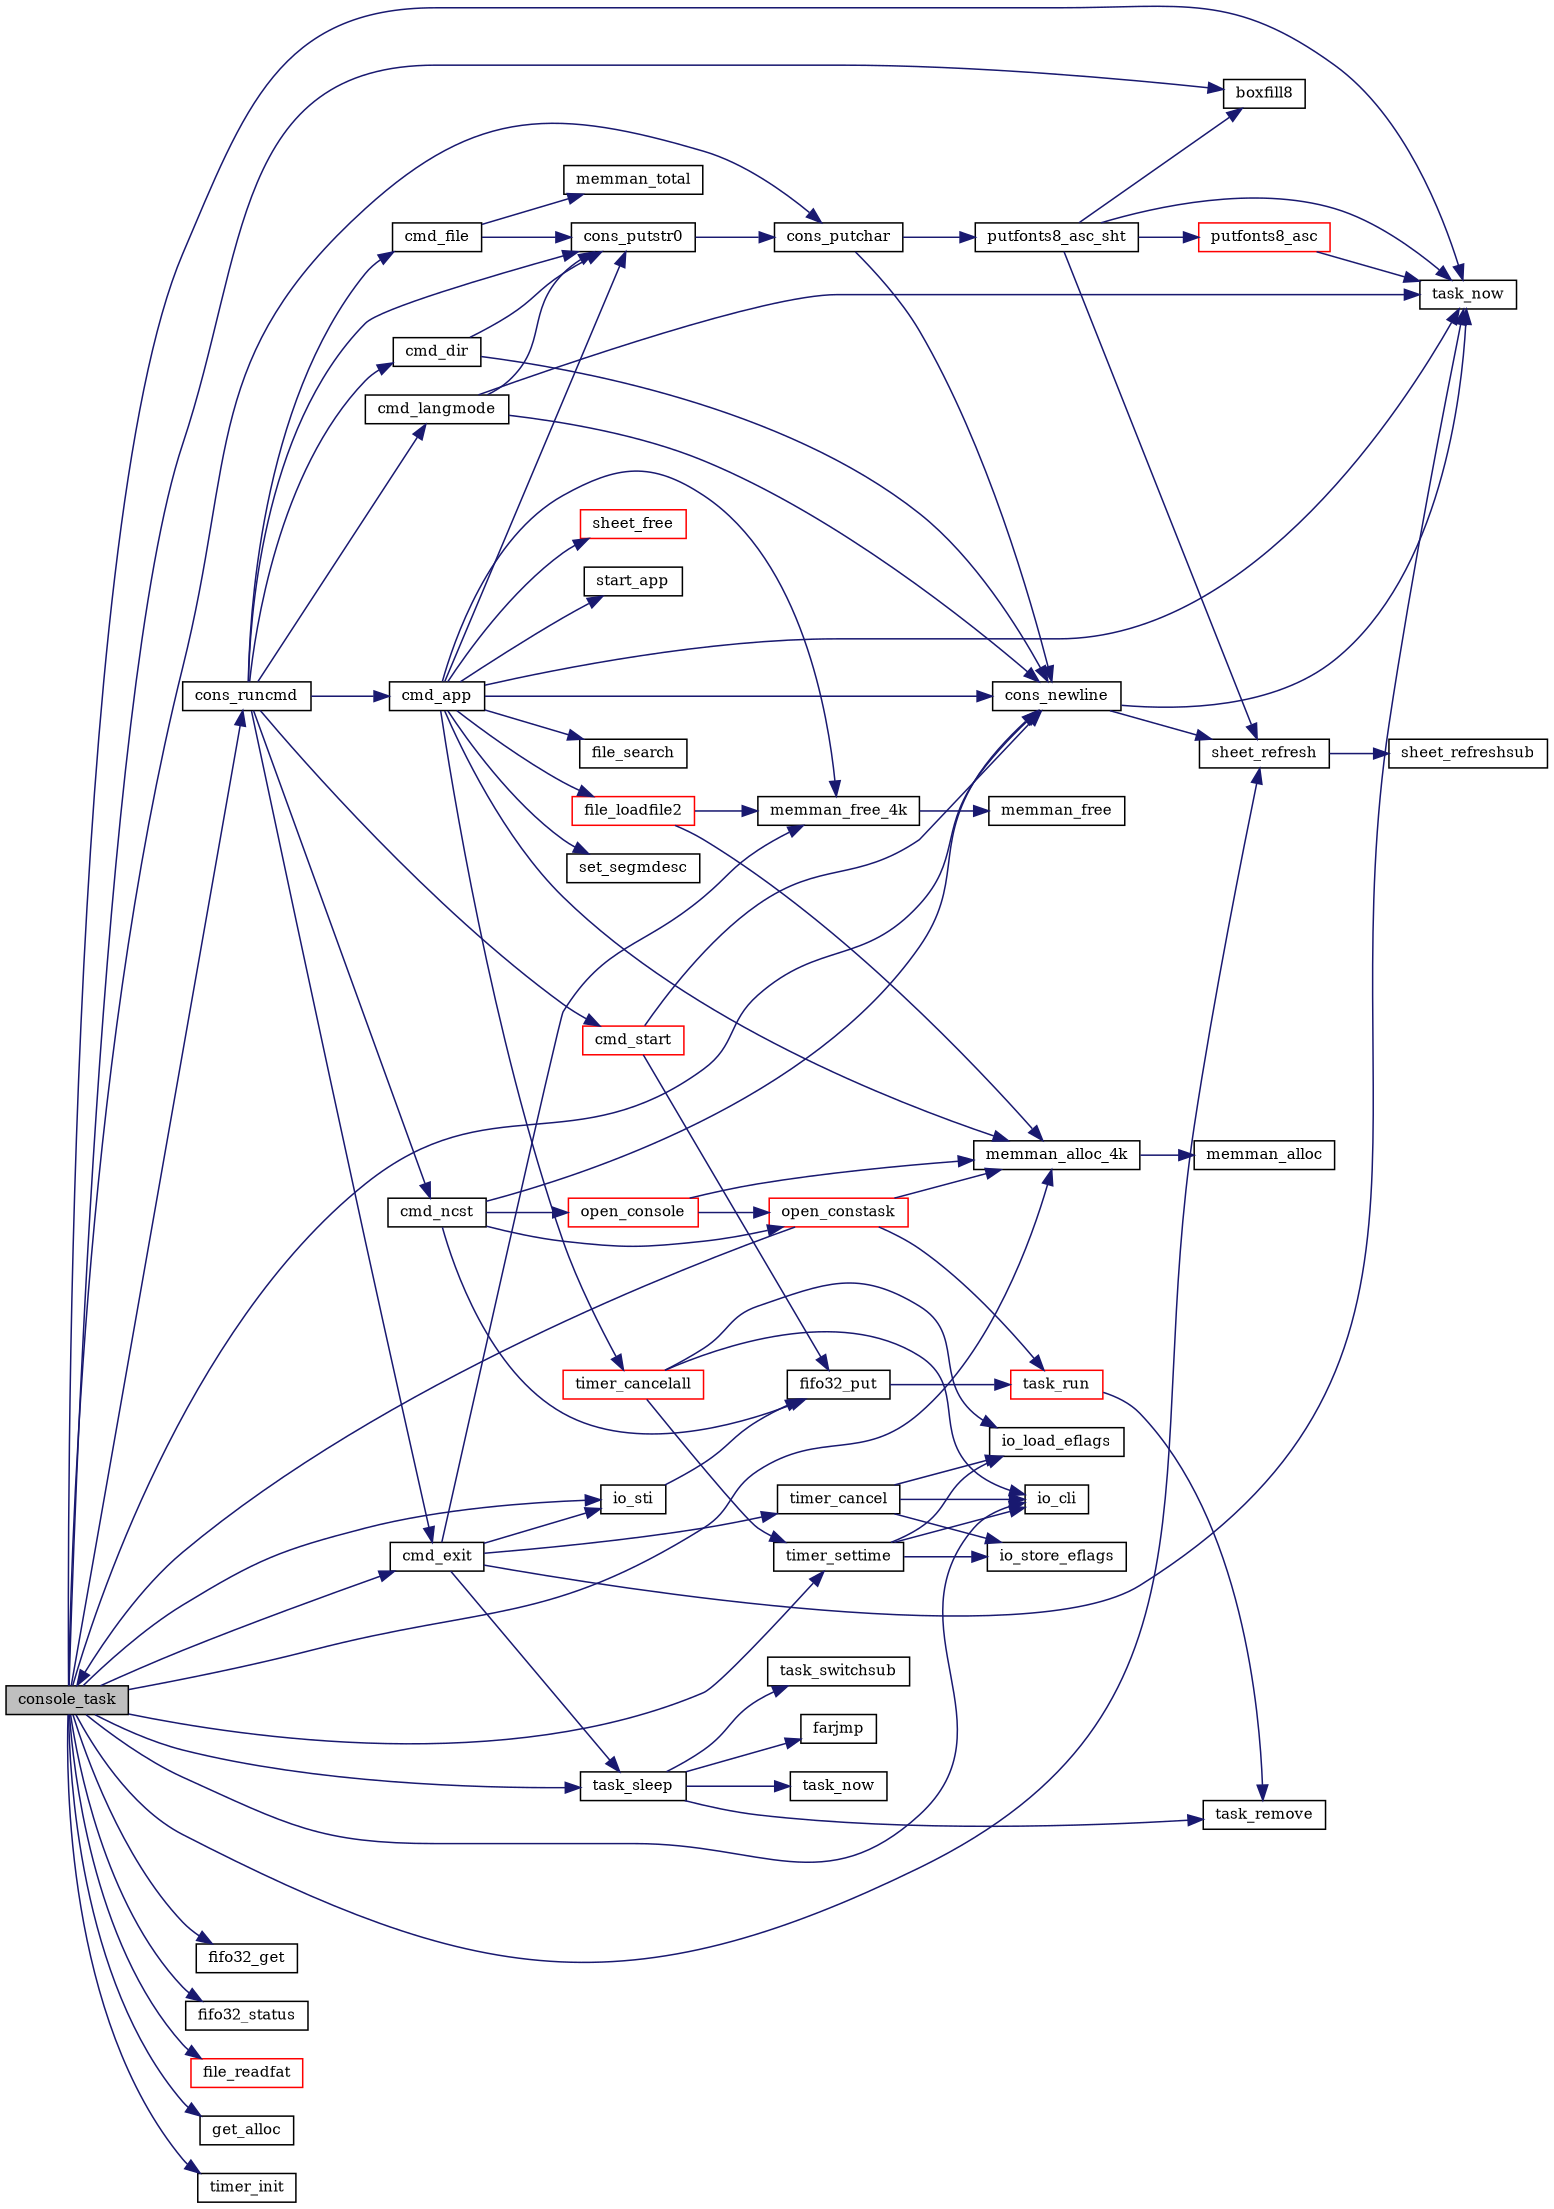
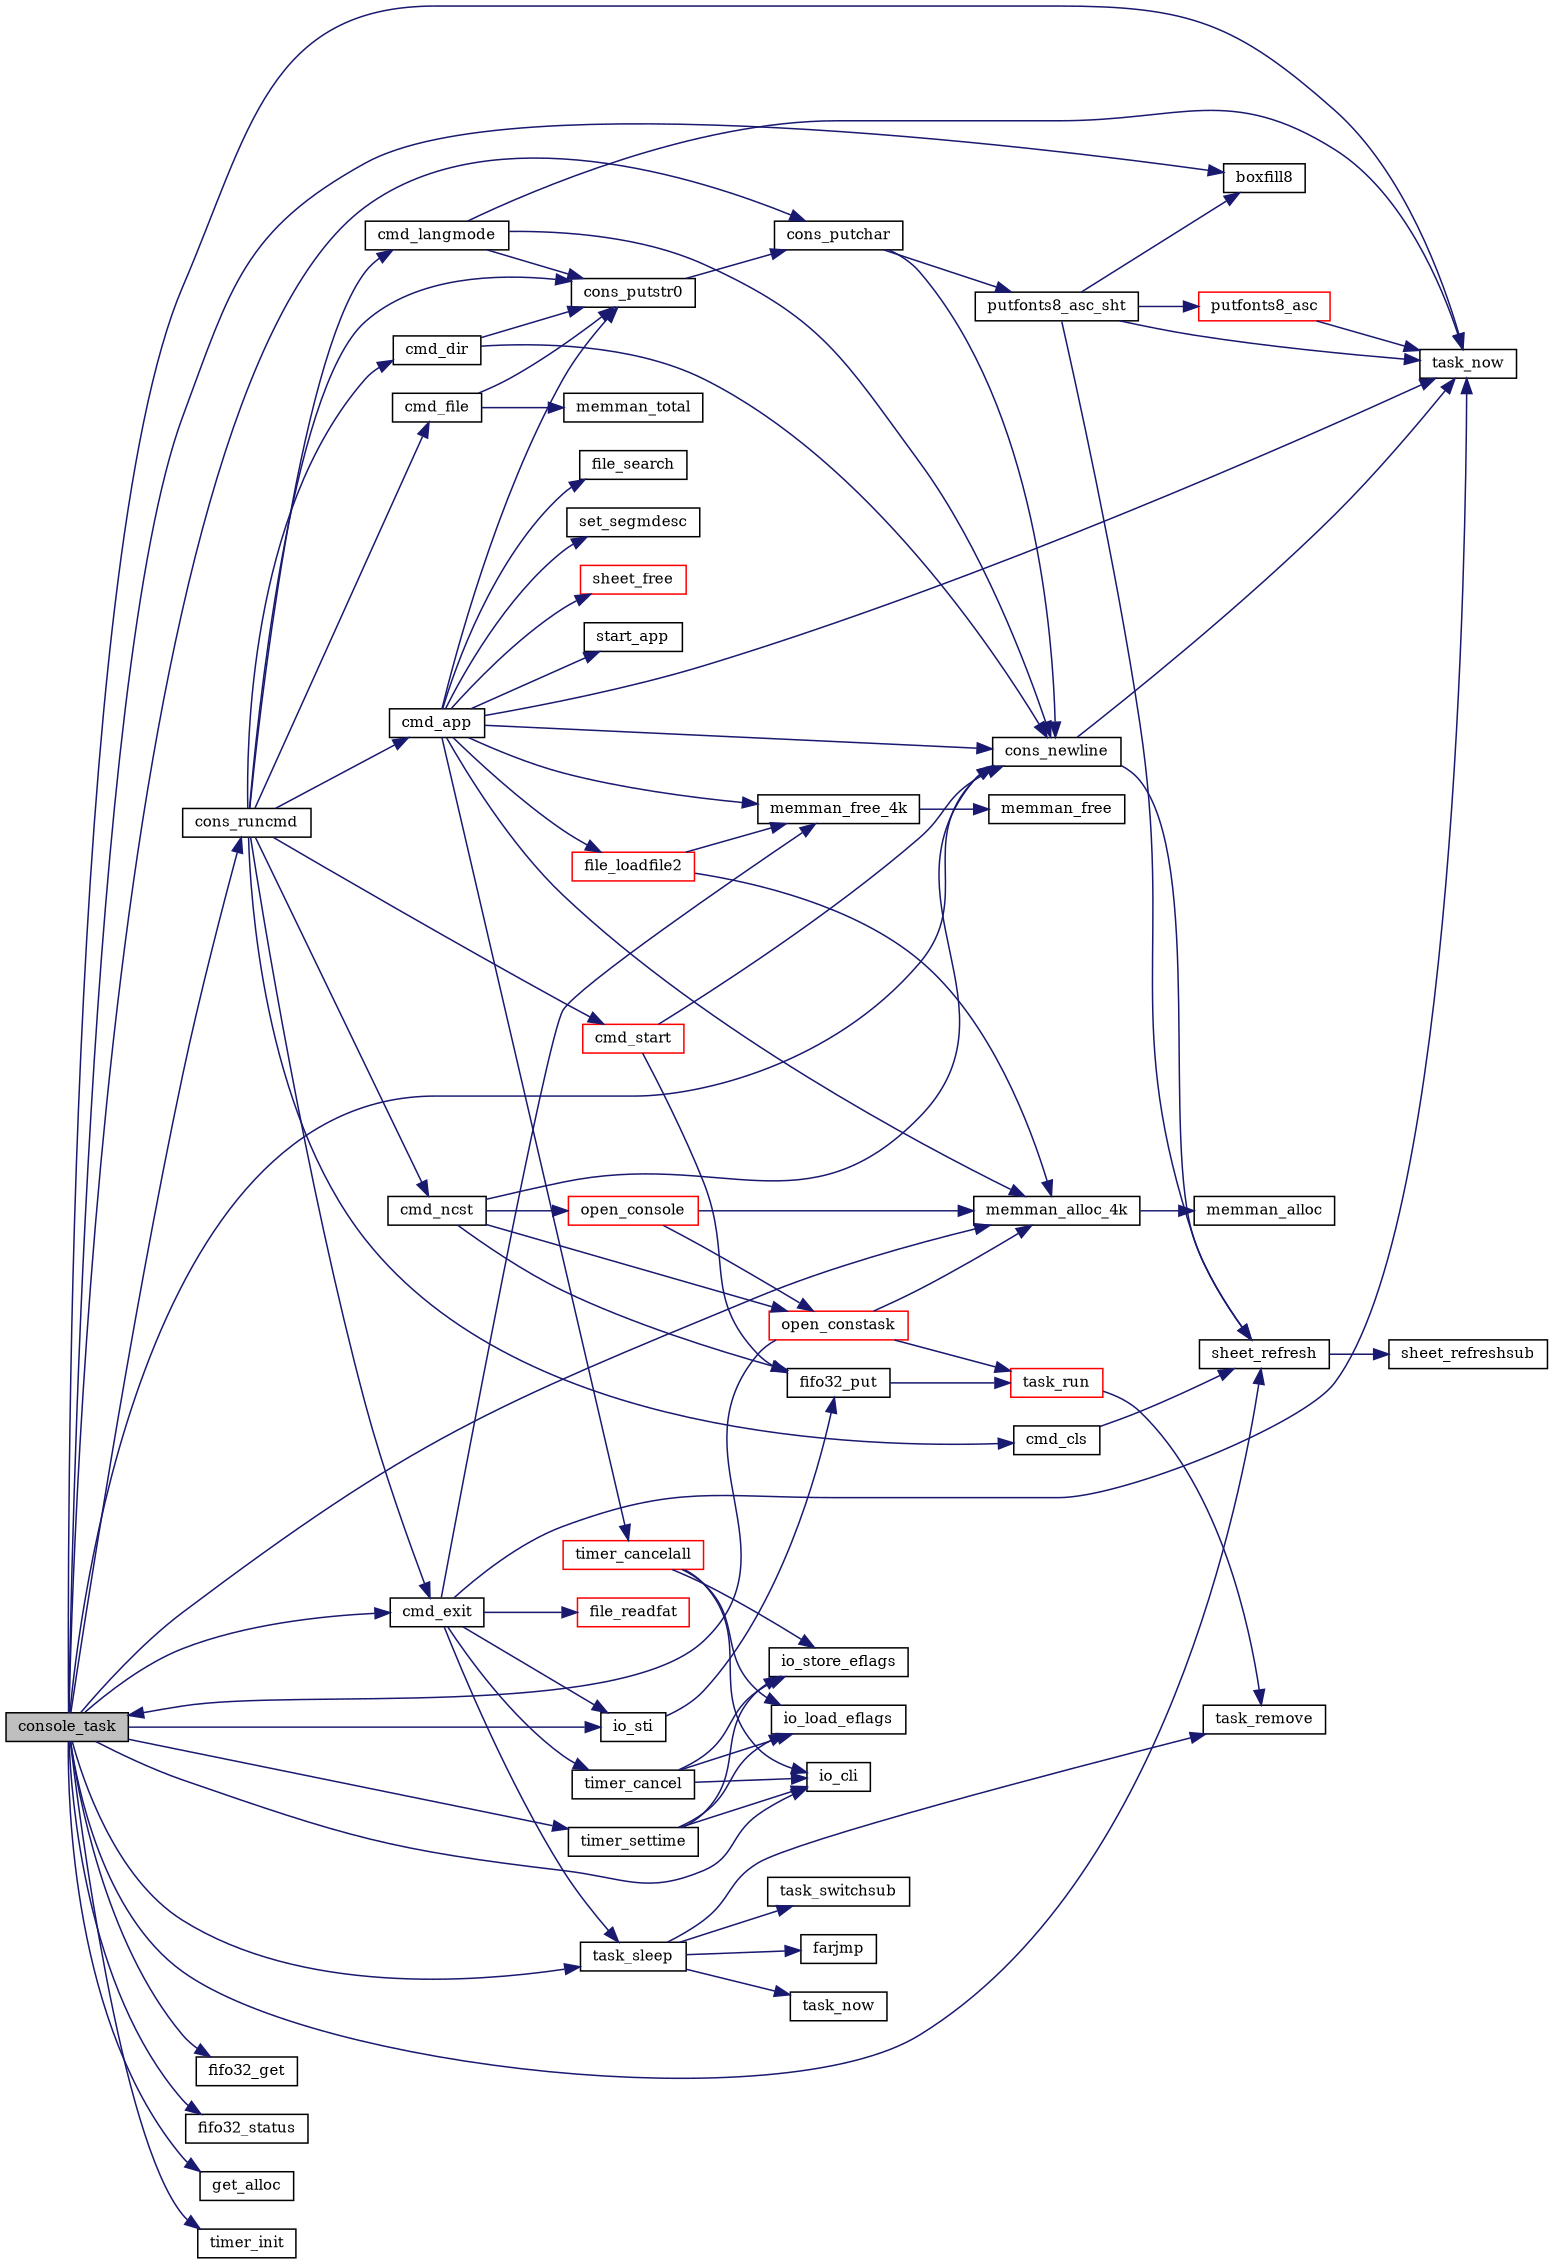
none -> (1057, 1440)
(709, 1475) -> (742, 1604)
(103, 1892) -> (523, 1612)
